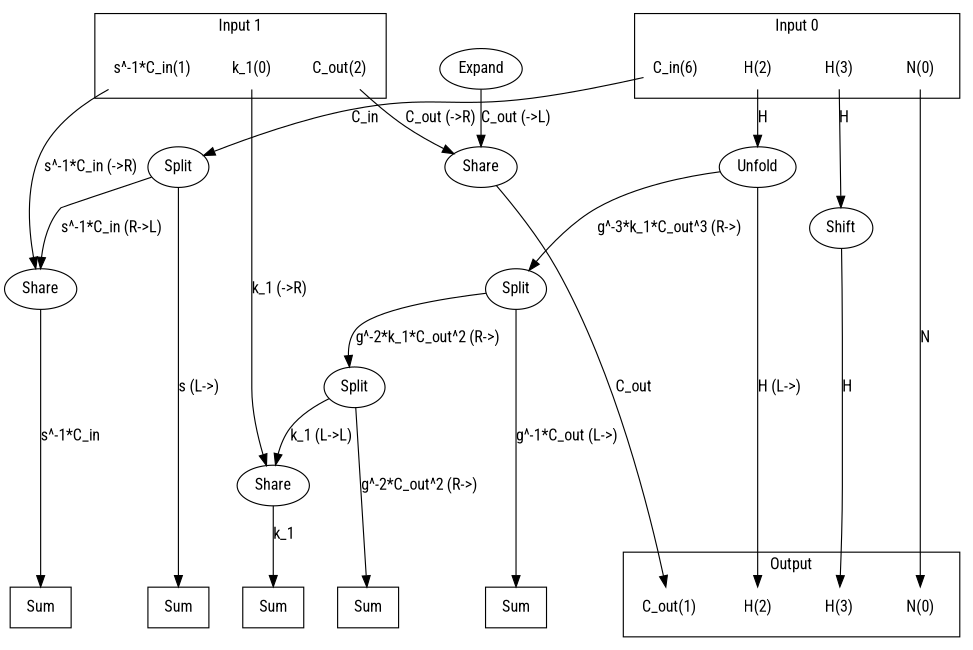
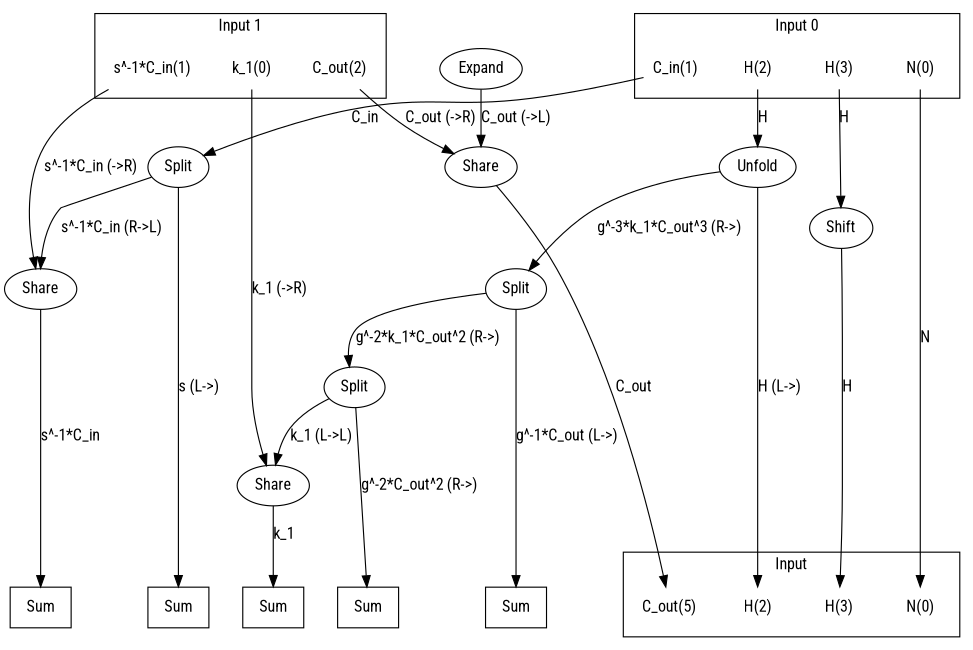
(675, 69) -> (675, 69)
(792, 565) -> (792, 565)
(670, 607) -> (670, 607)
